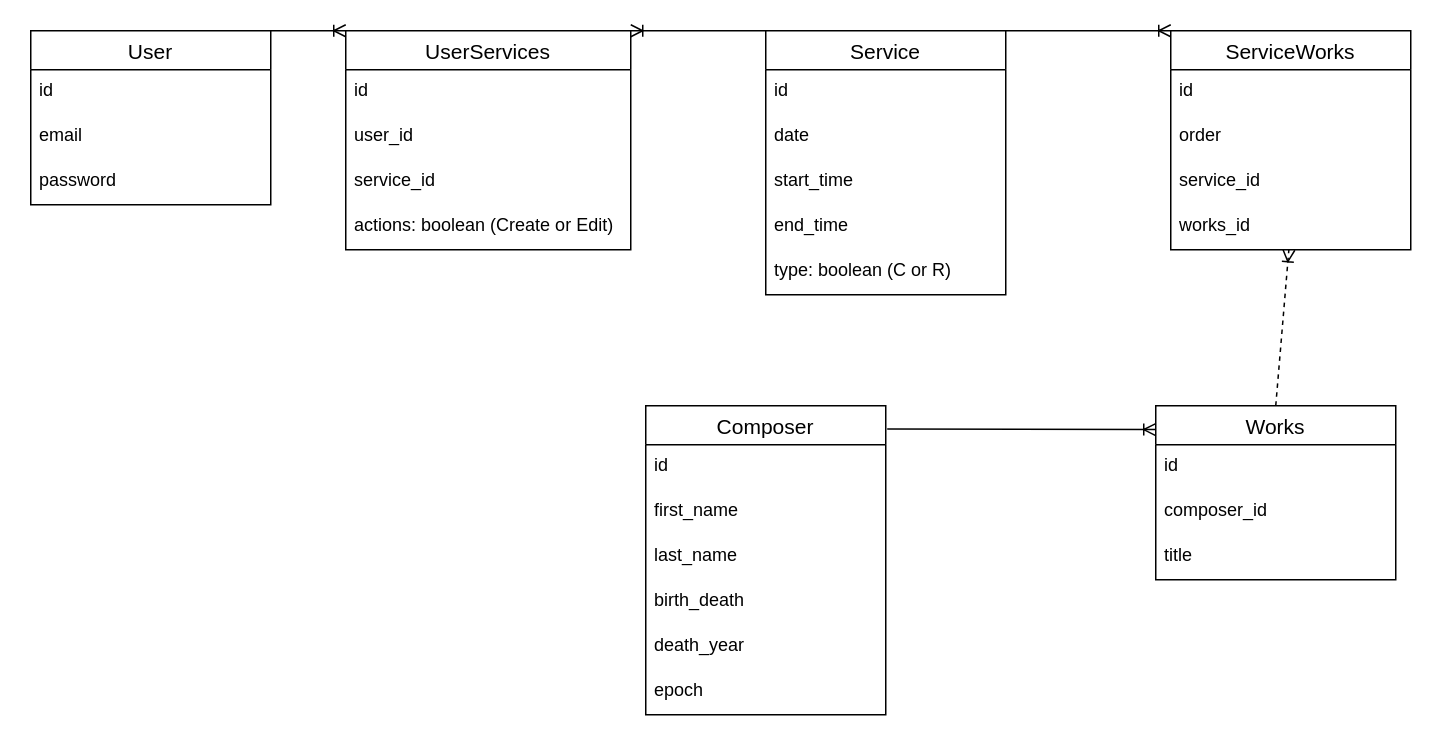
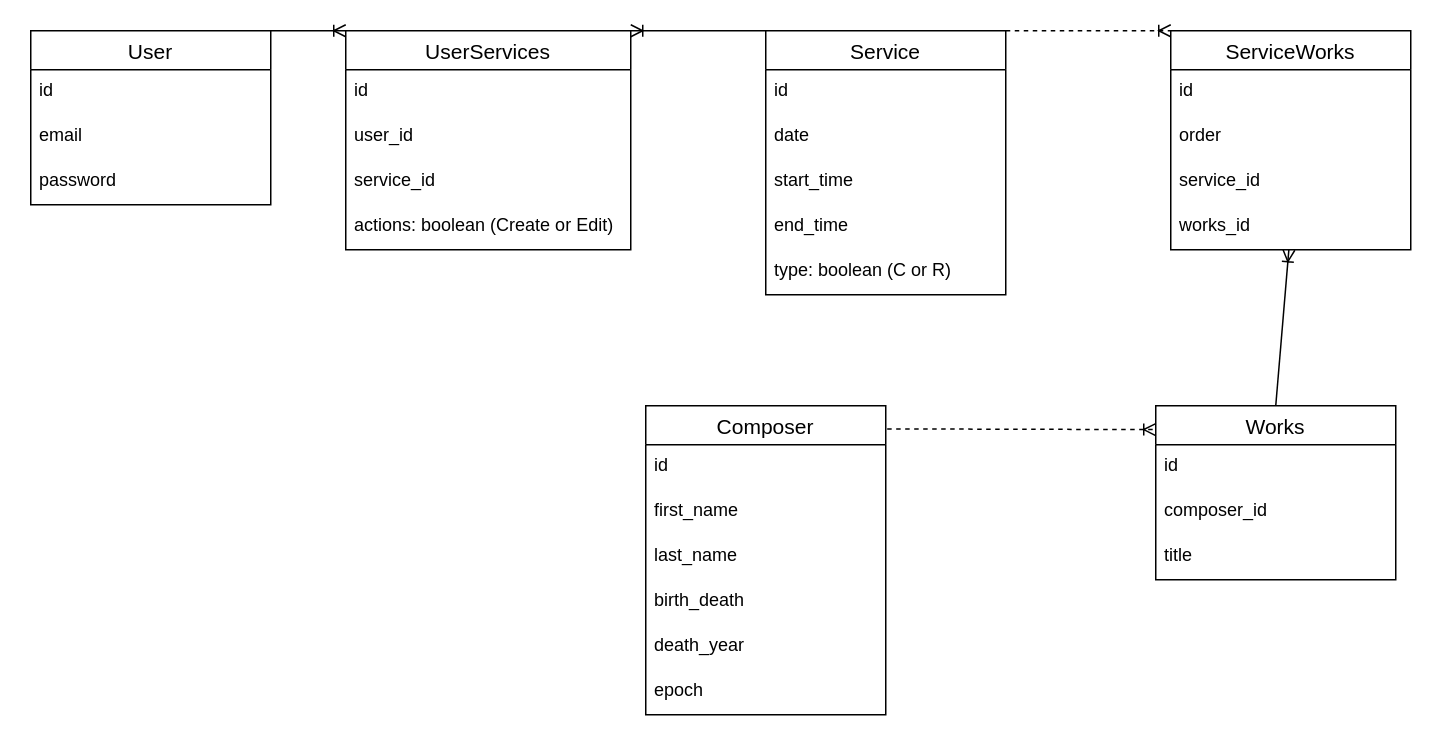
(1088, 31) -> (1088, 31)
(1282, 327) -> (1282, 327)
(1022, 429) -> (1022, 429)
